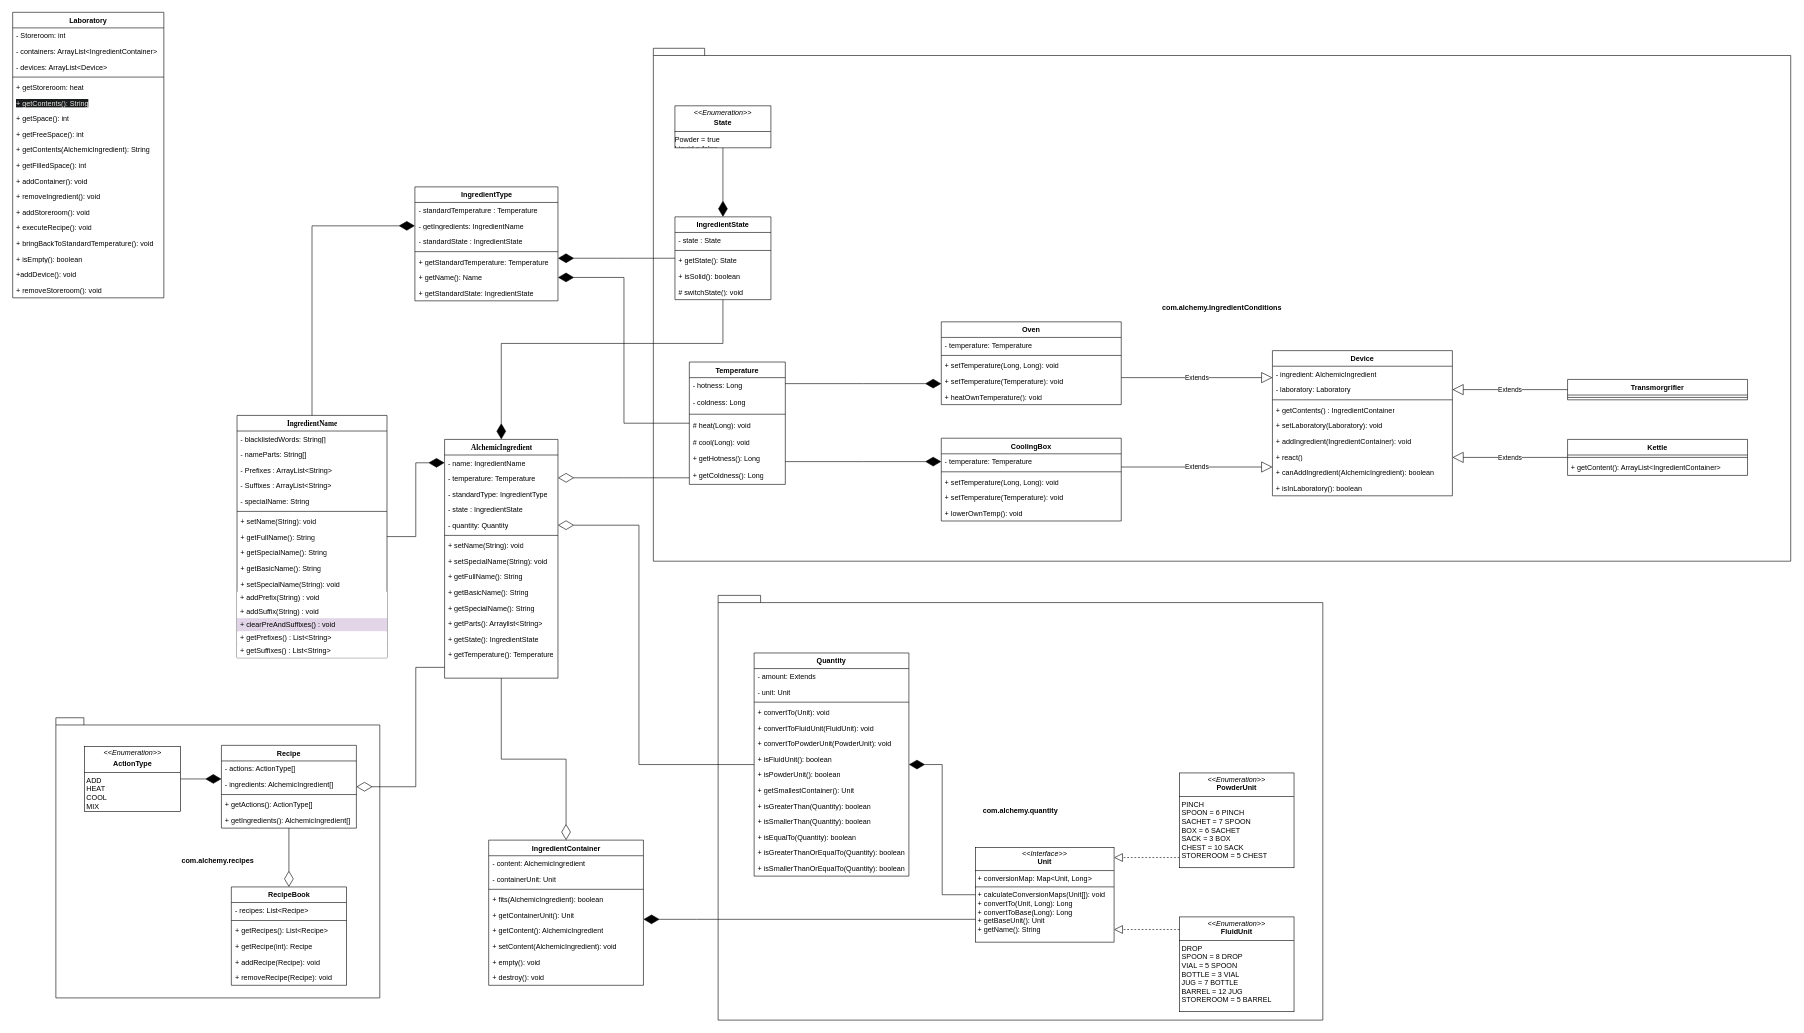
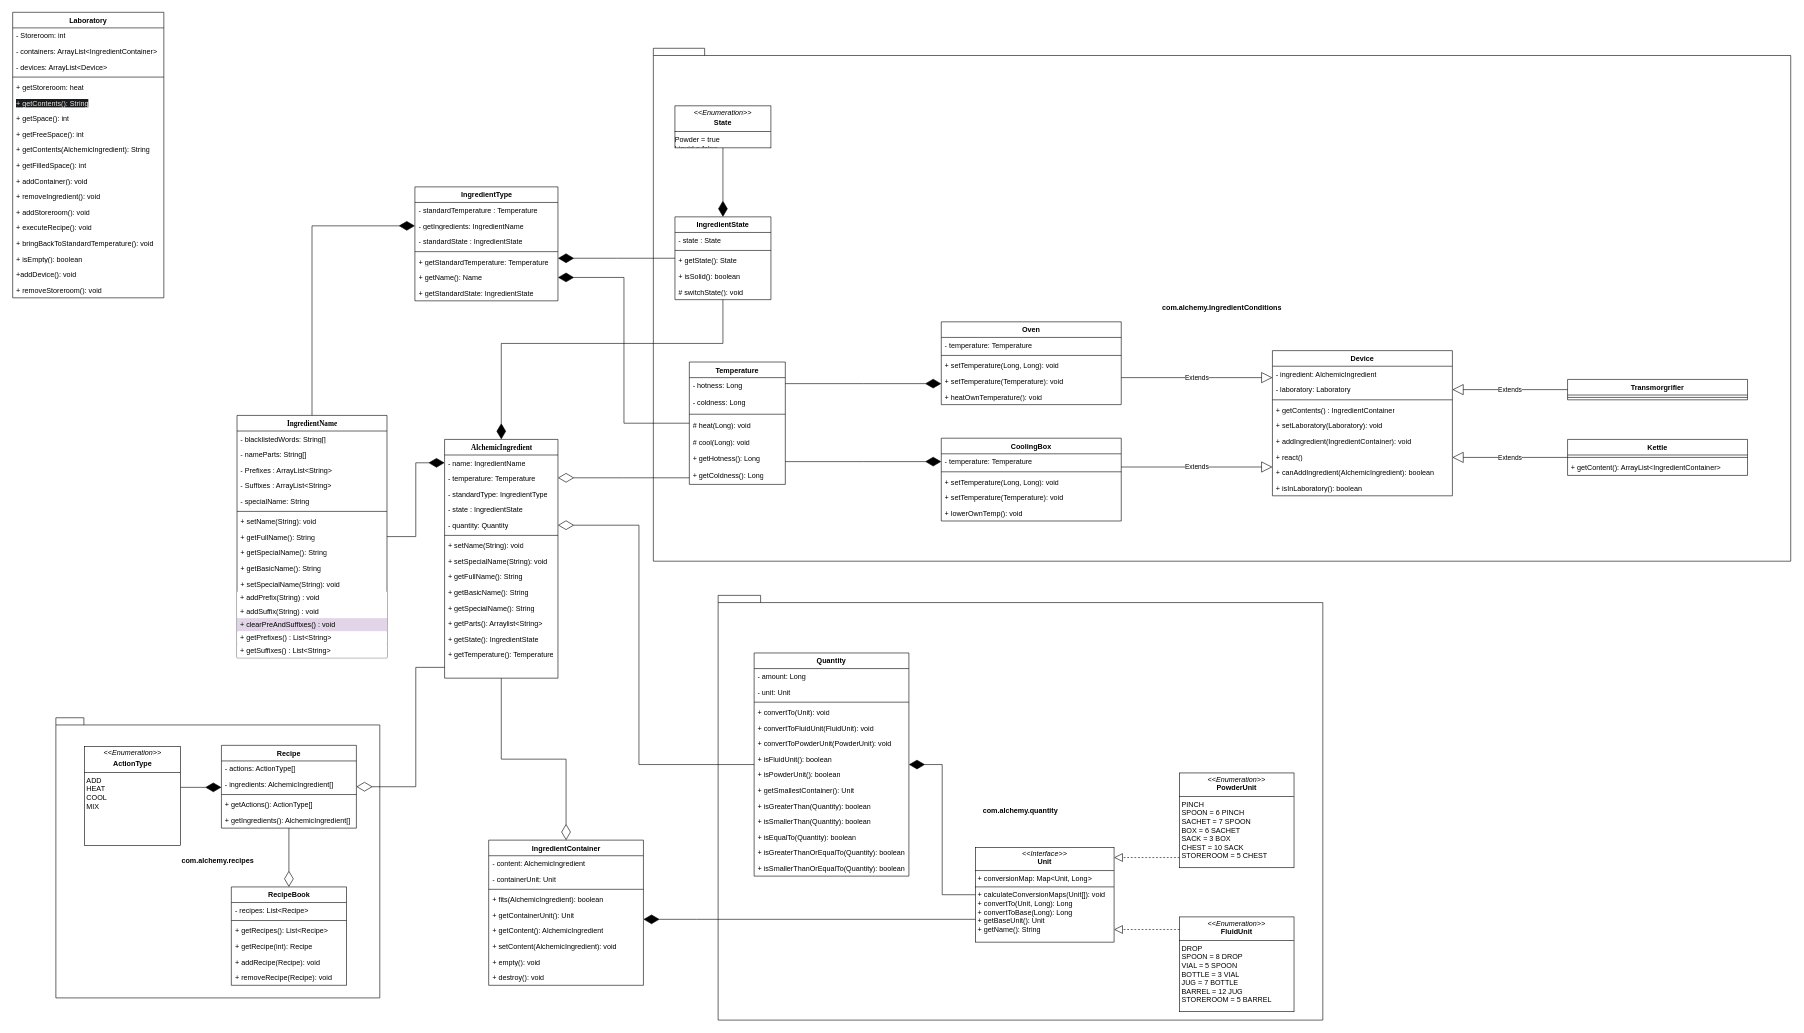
(789, 677) -> (783, 677)
(132, 779) -> (132, 796)
